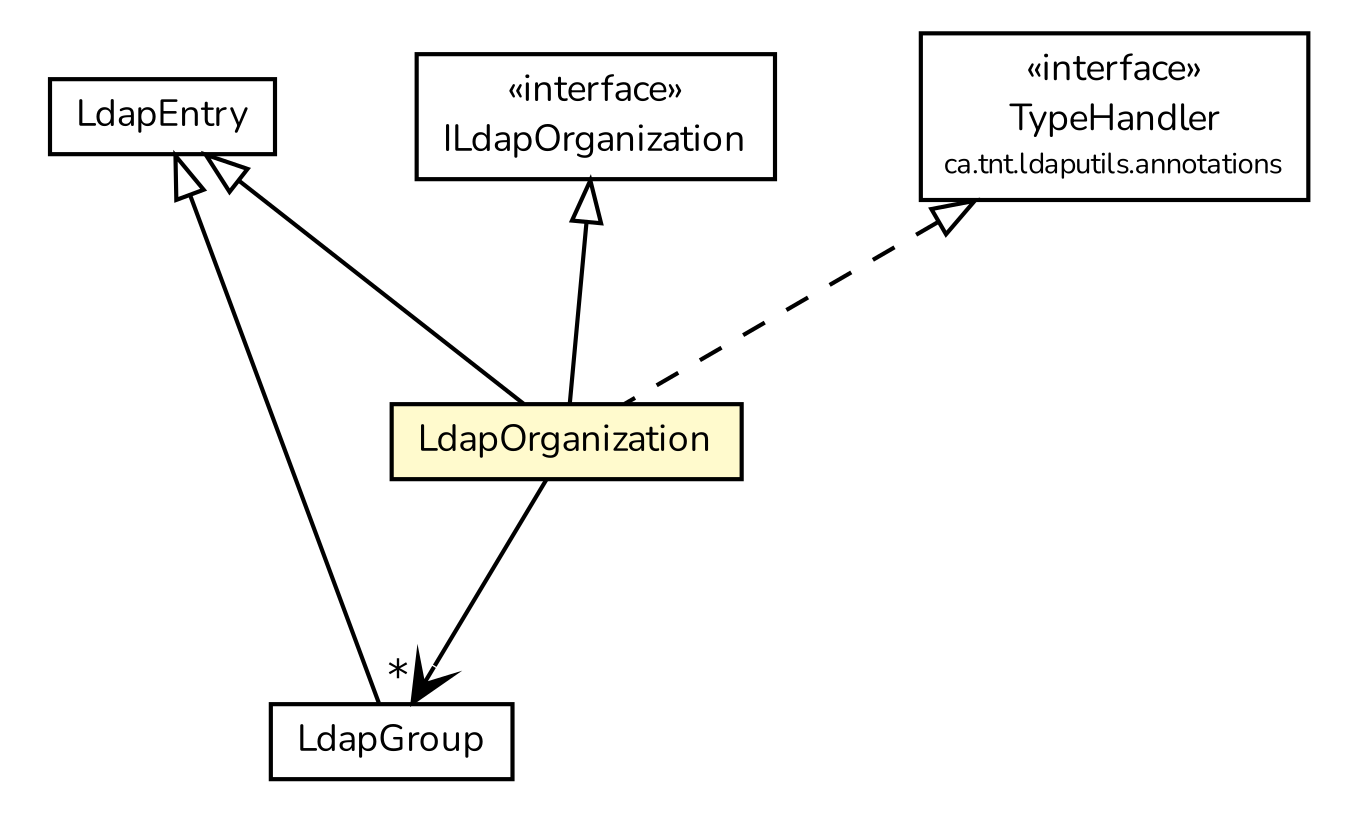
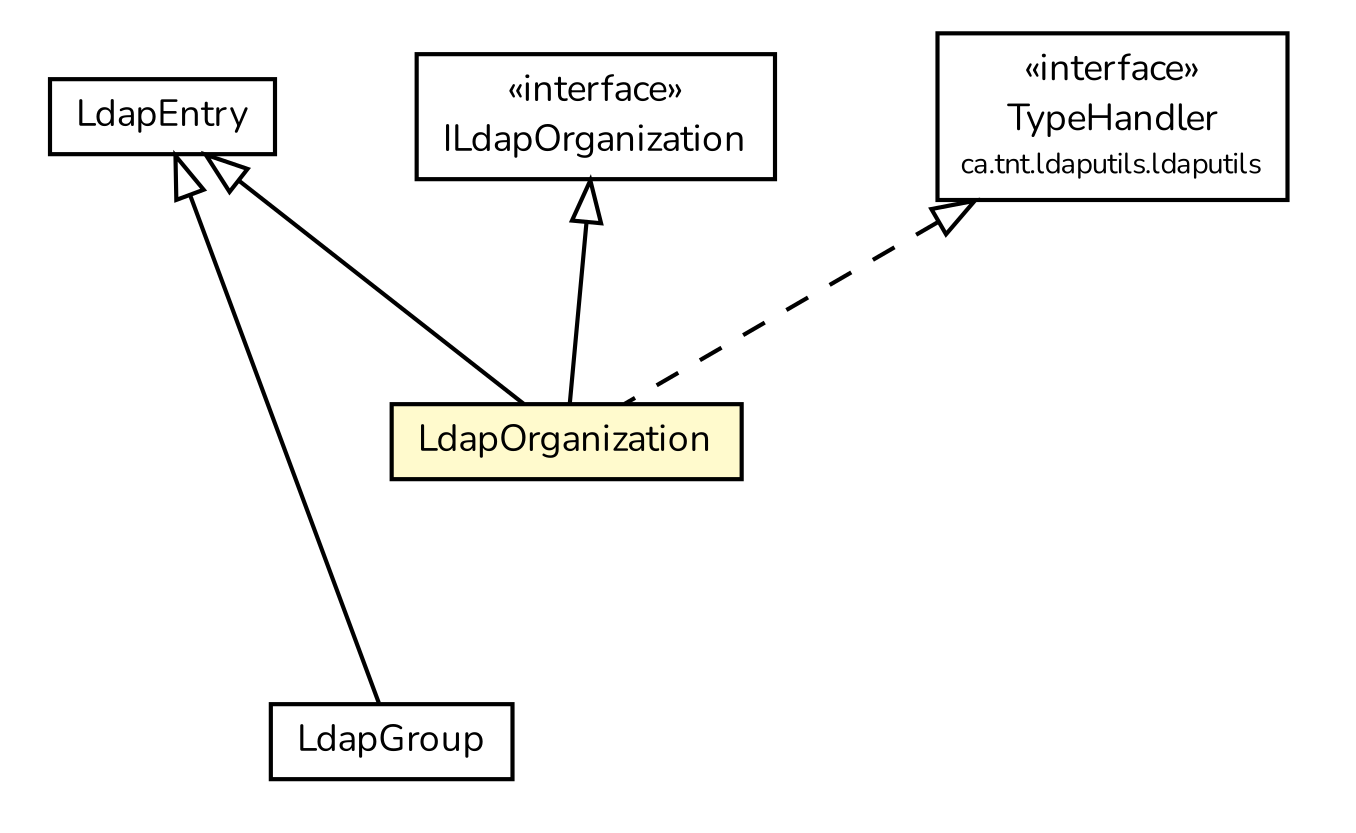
(1115, 165) -> (1112, 165)
(491, 573) -> none
